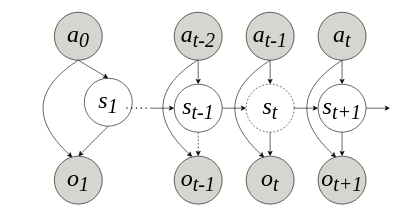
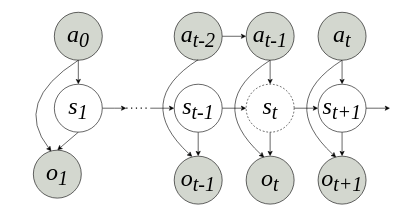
(198, 78) -> (240, 36)
(108, 102) -> (78, 108)
(198, 141) -> (198, 141)
(78, 180) -> (57, 174)
